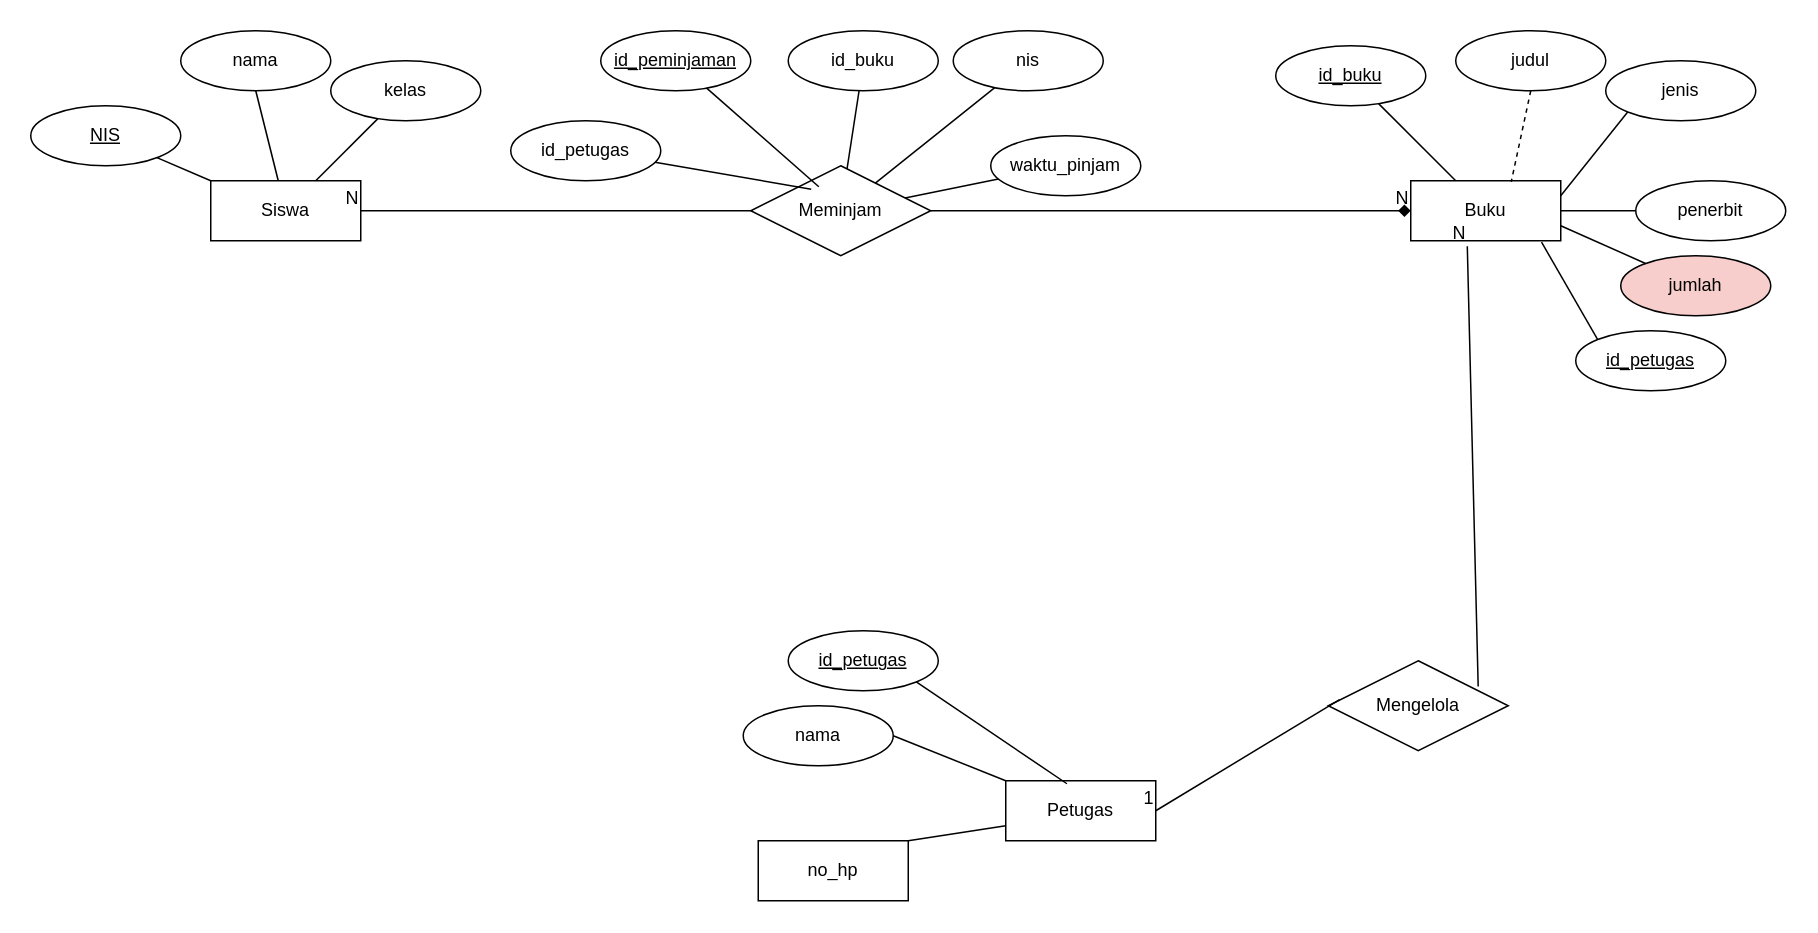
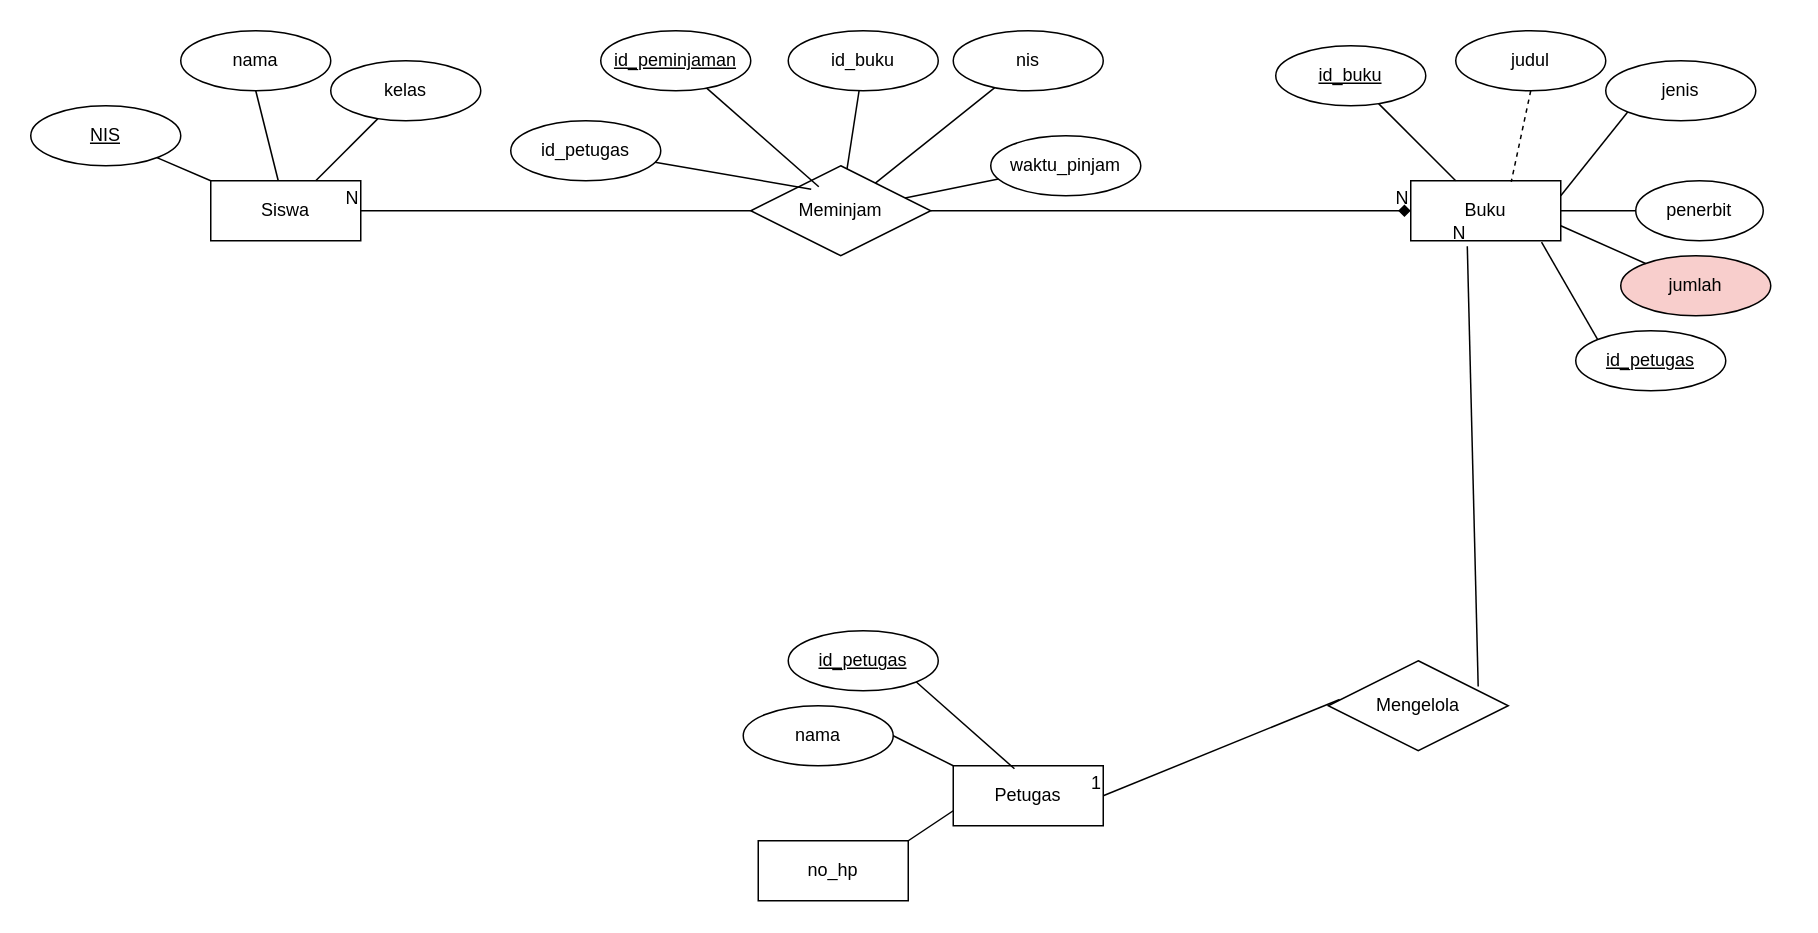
(1711, 211) -> (1700, 211)
(1081, 811) -> (1028, 796)
